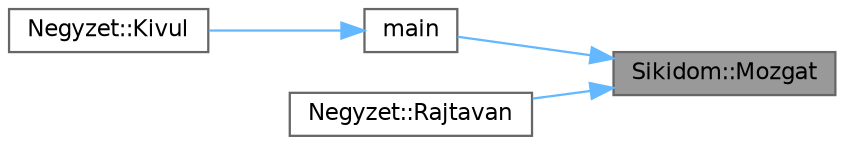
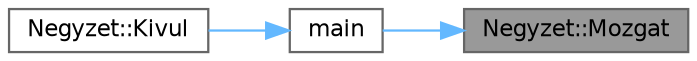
(724, 74) -> (576, 31)
(411, 114) -> none
